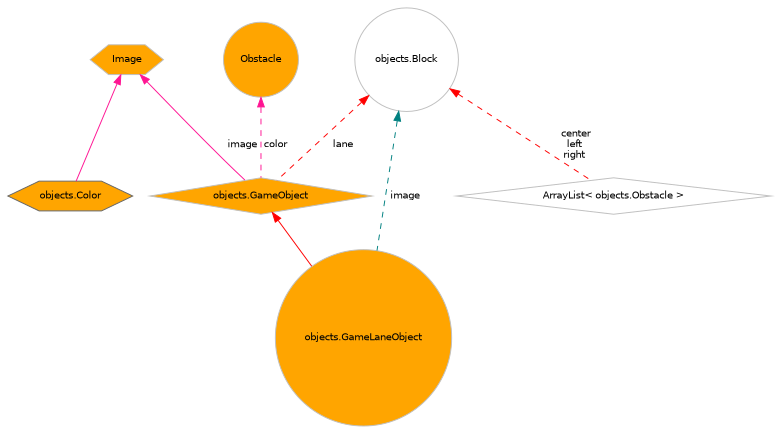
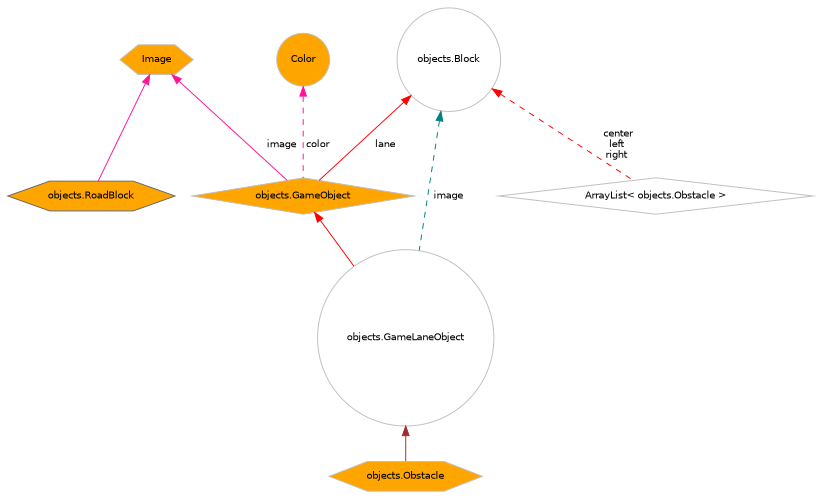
(261, 60) -> (303, 60)
(319, 141) -> (361, 141)
(70, 196) -> (91, 196)
(364, 338) -> (406, 338)
none -> (406, 476)
